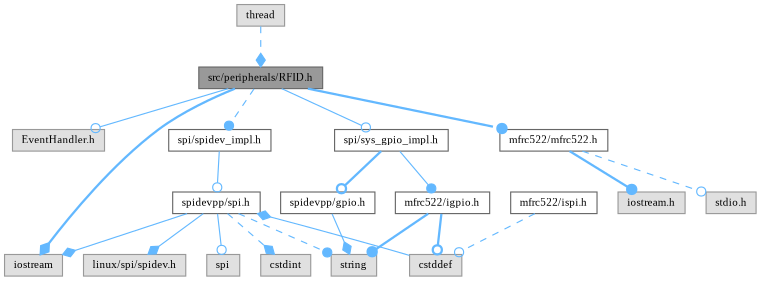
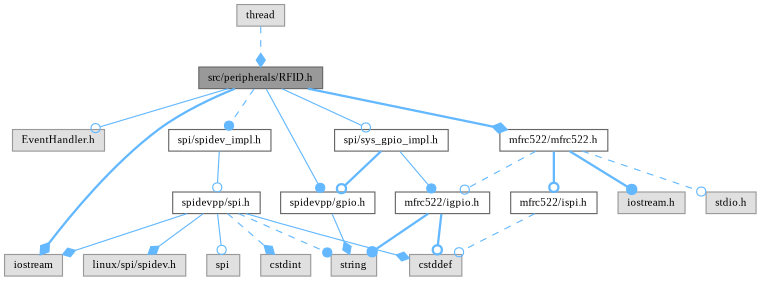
(400, 108) -> (400, 108)
none -> (292, 136)
none -> (554, 167)
none -> (503, 169)
(333, 234) -> (321, 235)
